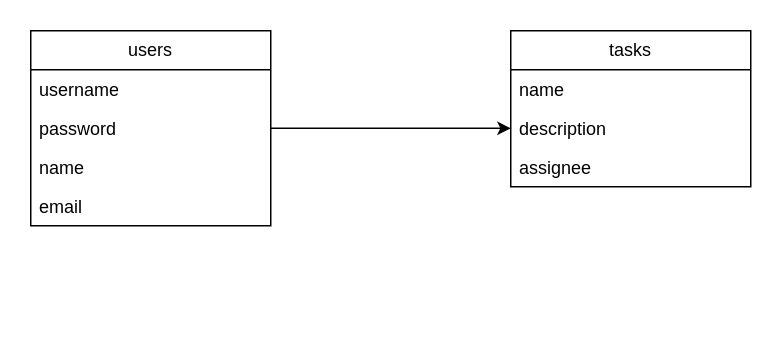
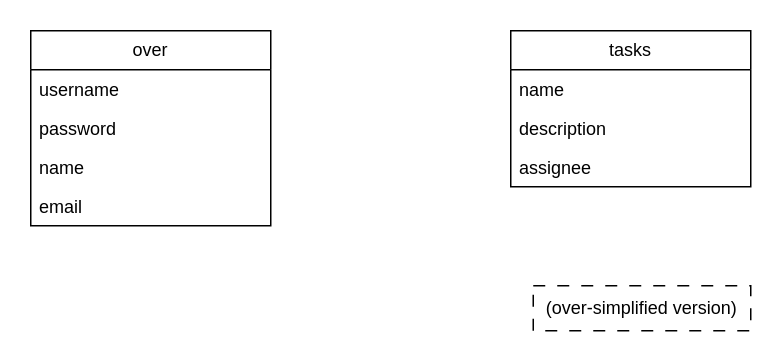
(151, 50) -> (151, 50)
(386, 128) -> none
none -> (642, 308)
